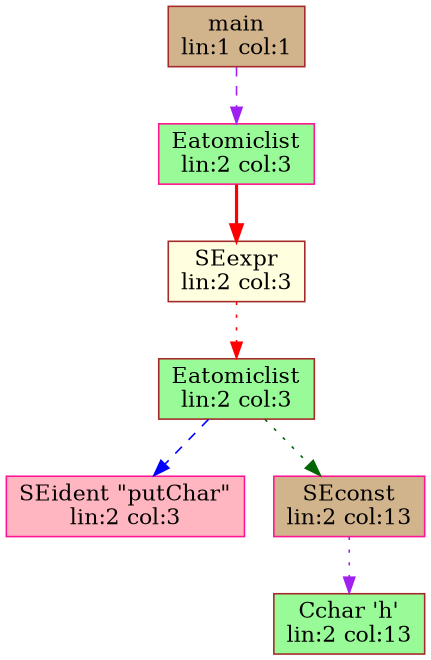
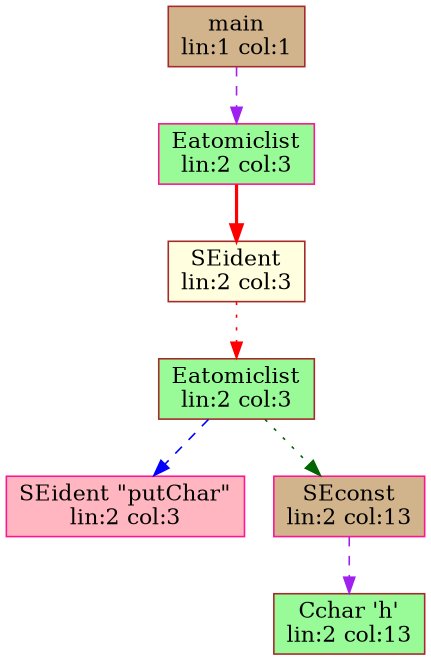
(237, 271) -> (237, 271)
(349, 557) -> (349, 557)
